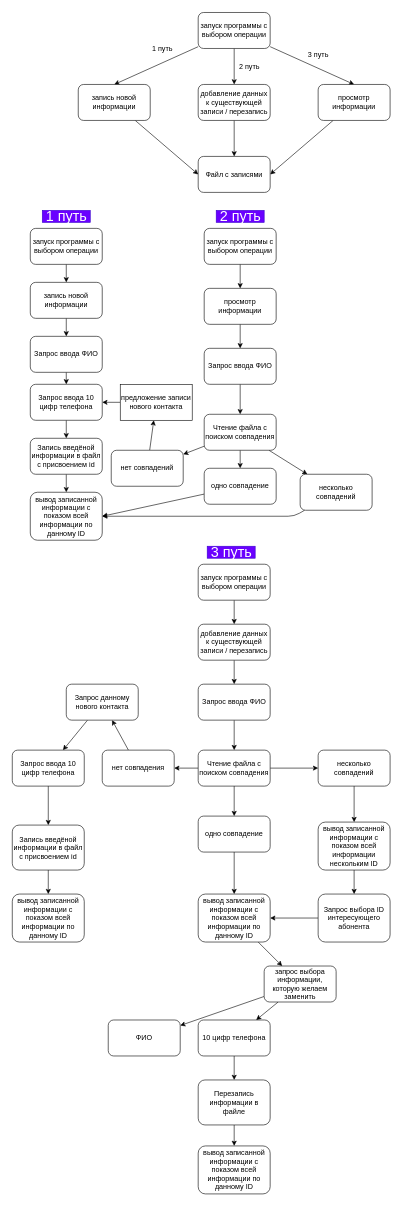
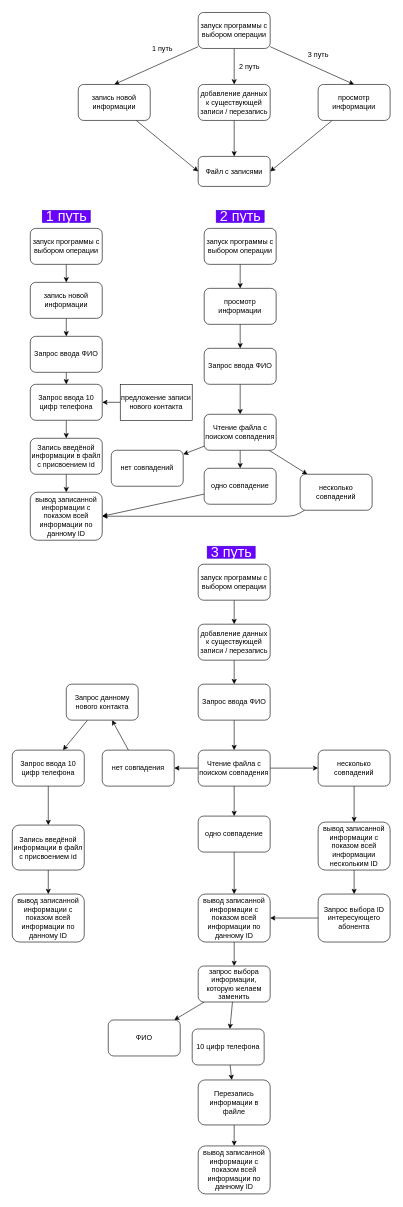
(234, 174) -> (234, 171)
(152, 435) -> none
(300, 984) -> (234, 984)
(234, 1038) -> (228, 1047)
